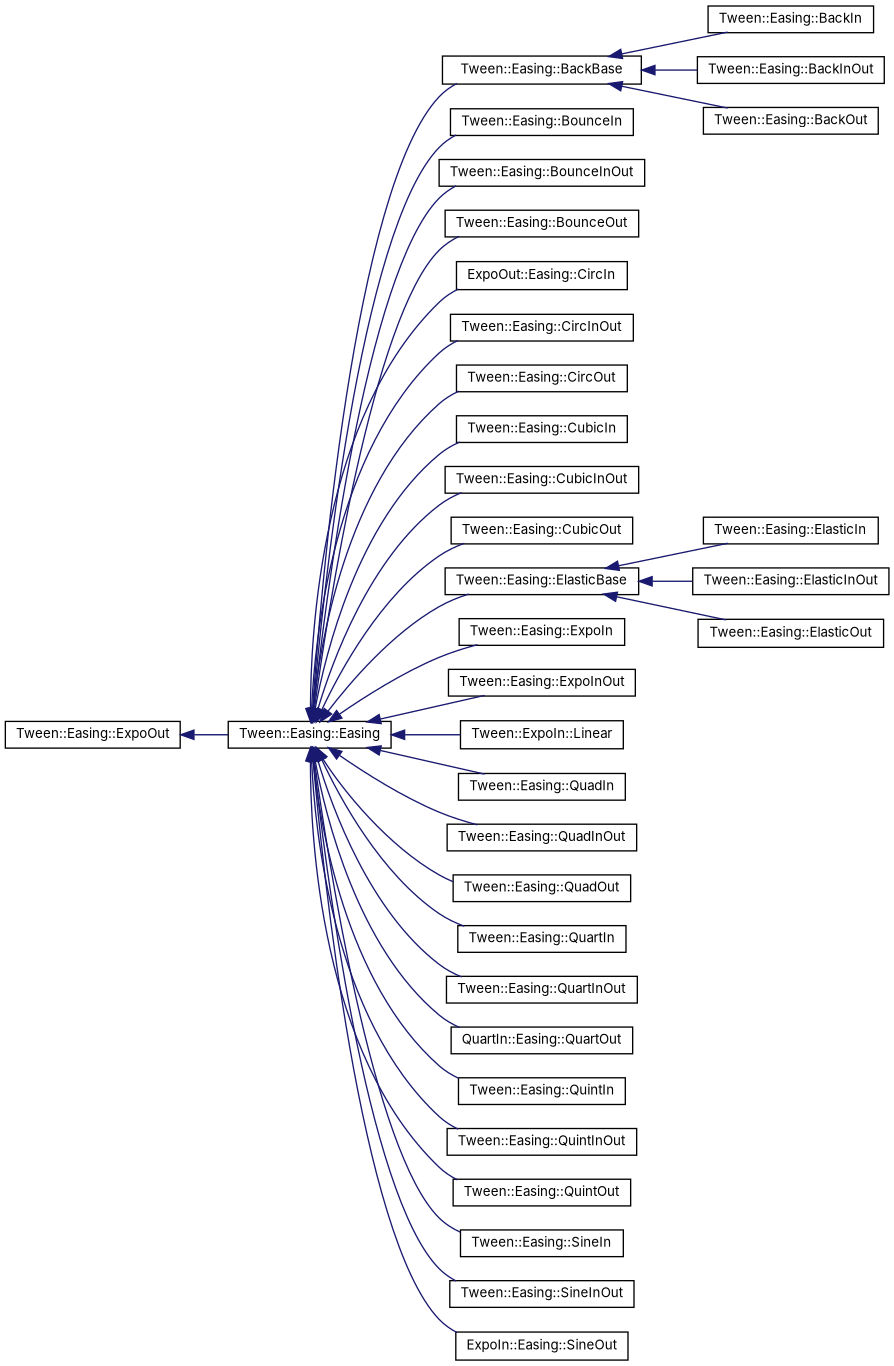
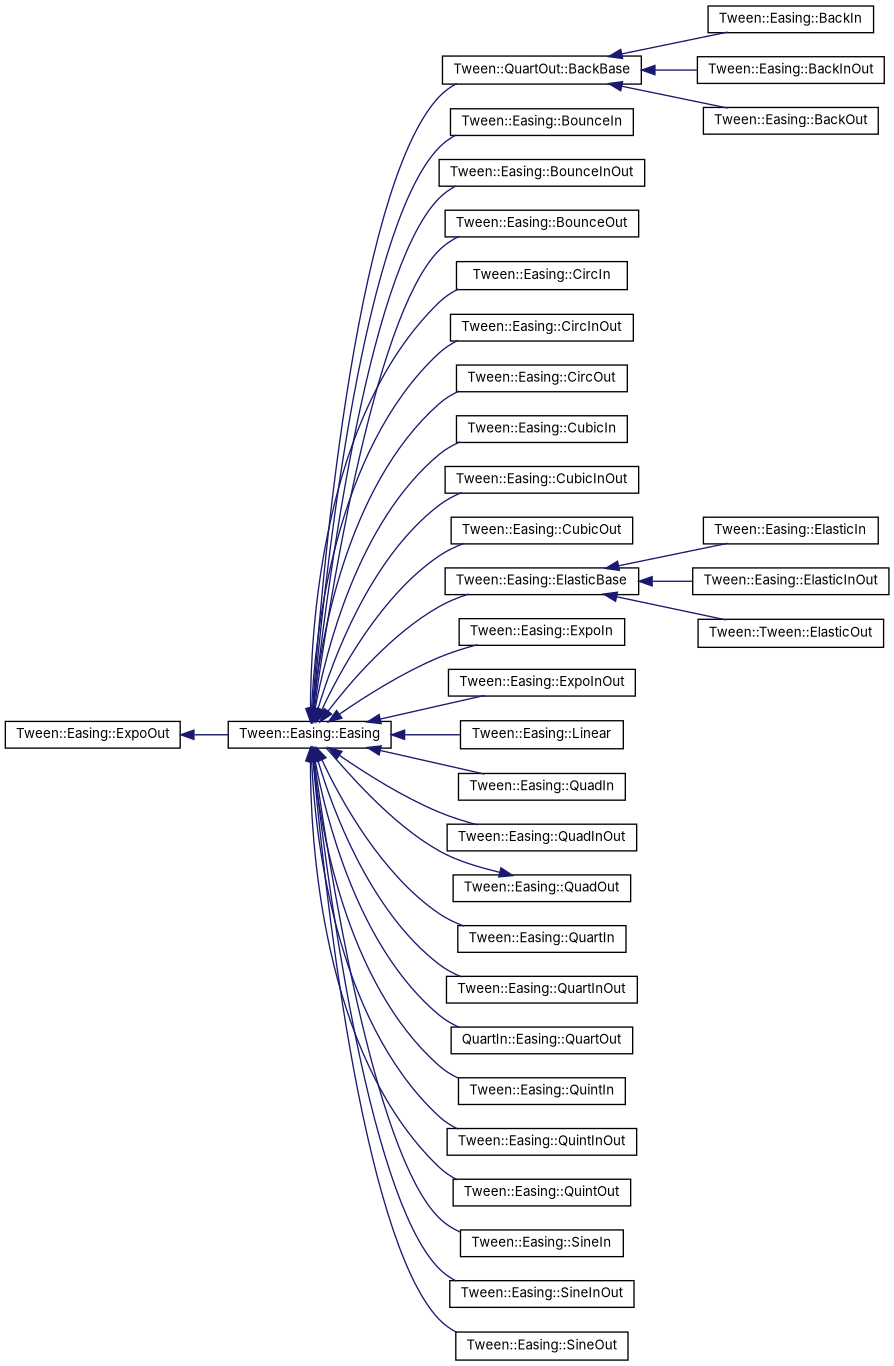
(542, 70) -> (542, 70)
(542, 276) -> (542, 276)
(791, 633) -> (791, 633)
(542, 735) -> (542, 735)
(380, 829) -> (402, 825)
(542, 1346) -> (542, 1346)
